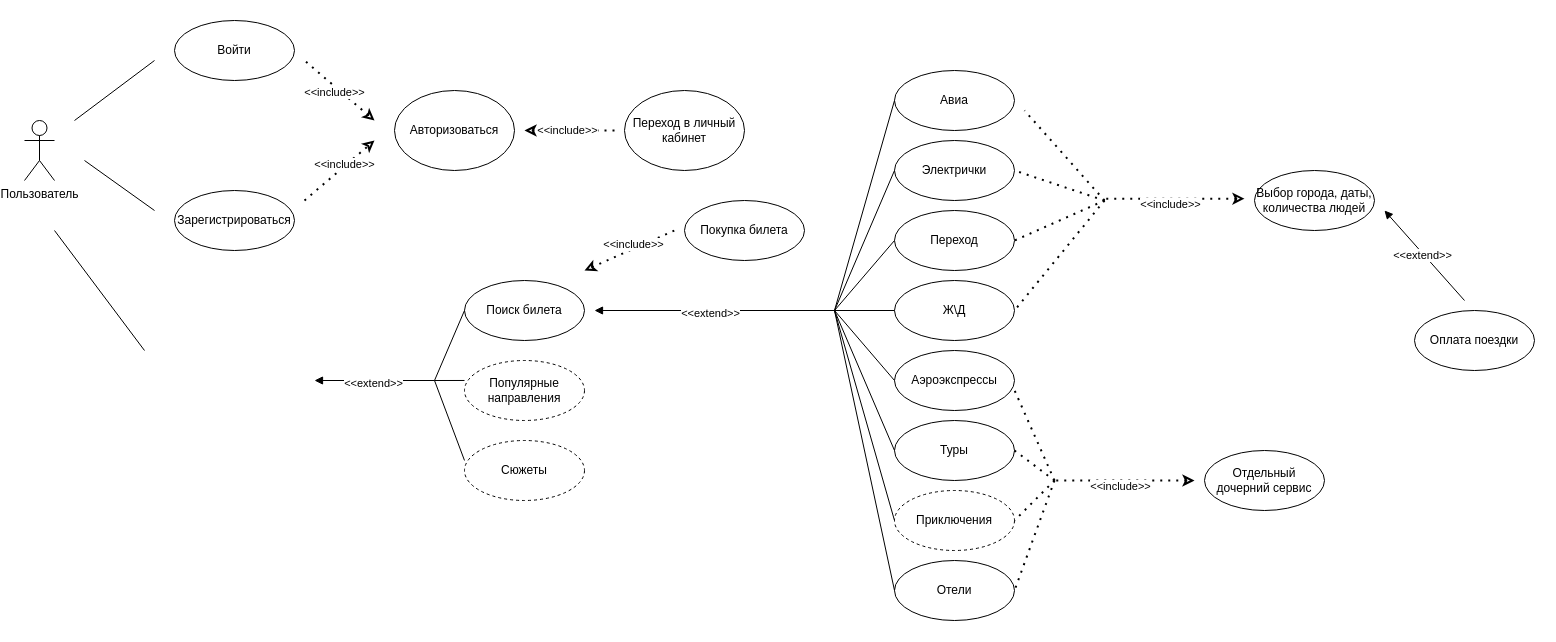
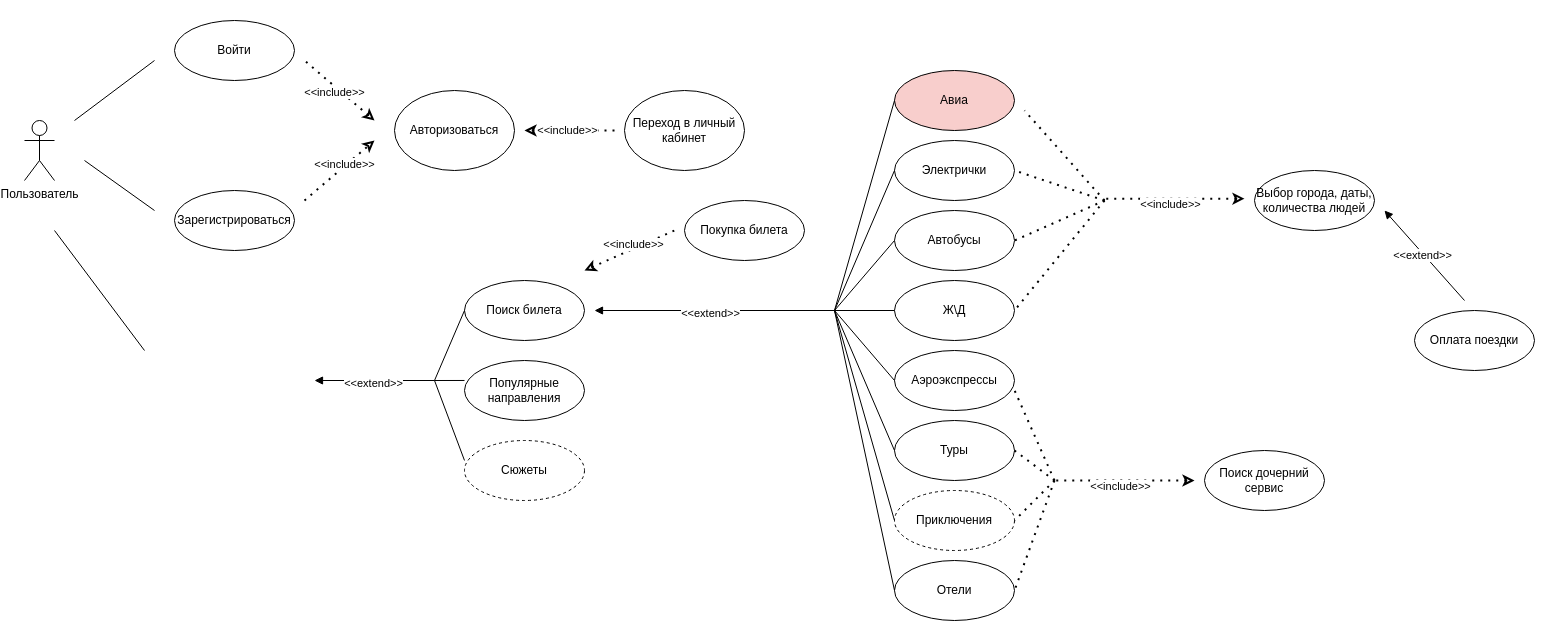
(955, 101) -> (955, 101)
(955, 241) -> (955, 241)
(525, 391) -> (525, 391)
(1265, 481) -> (1265, 481)
